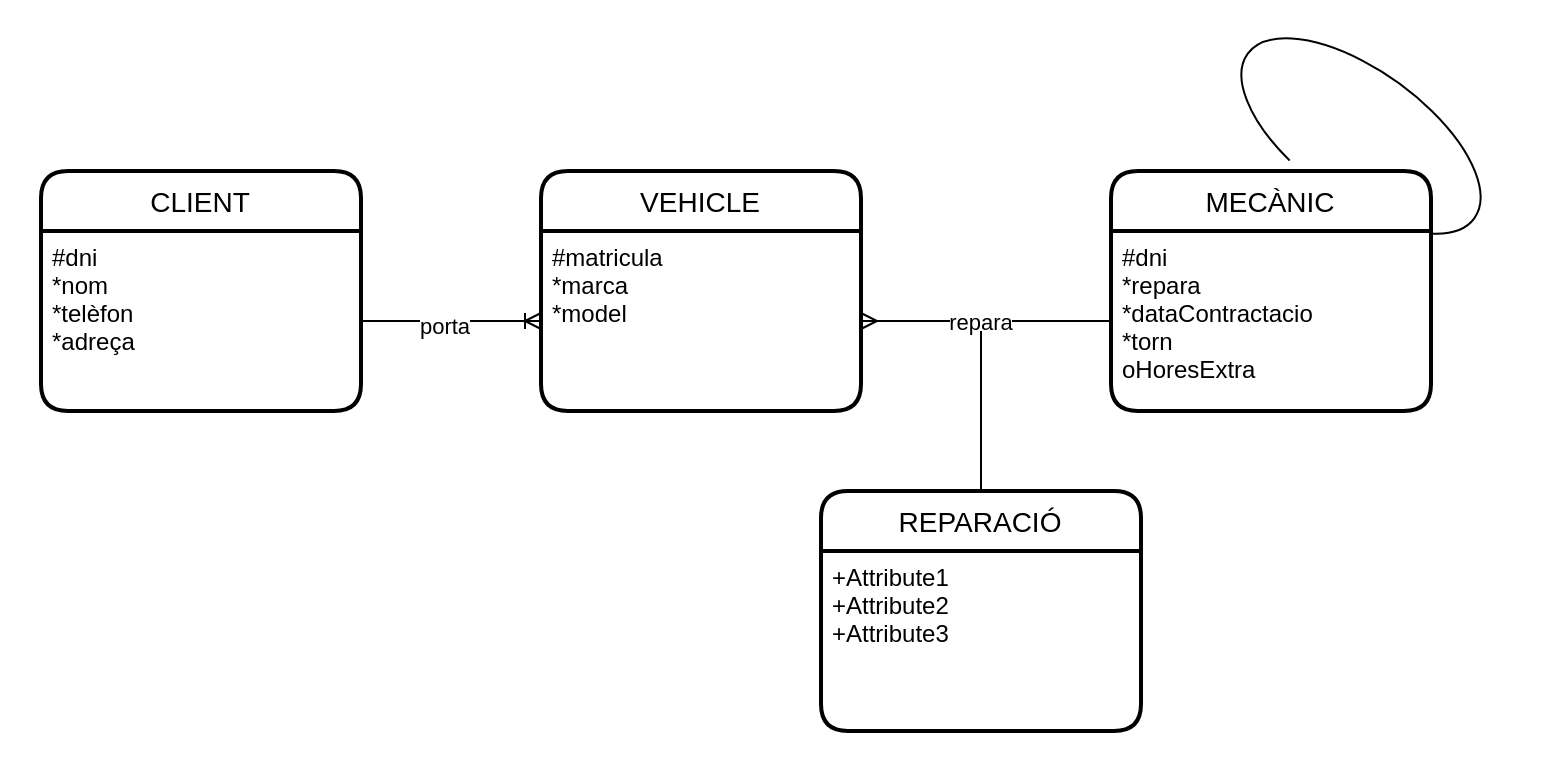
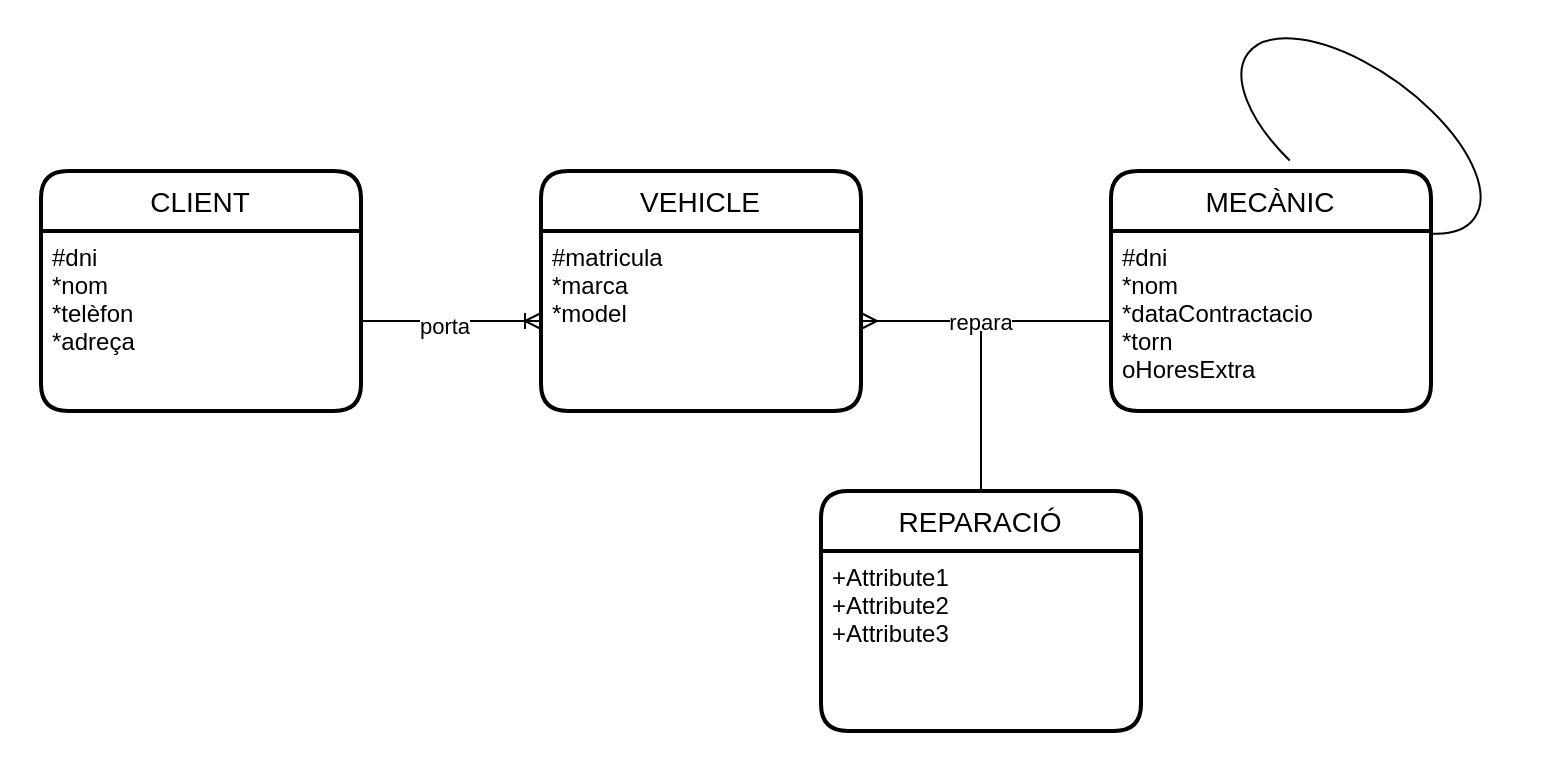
(1146, 258) -> (1146, 258)
